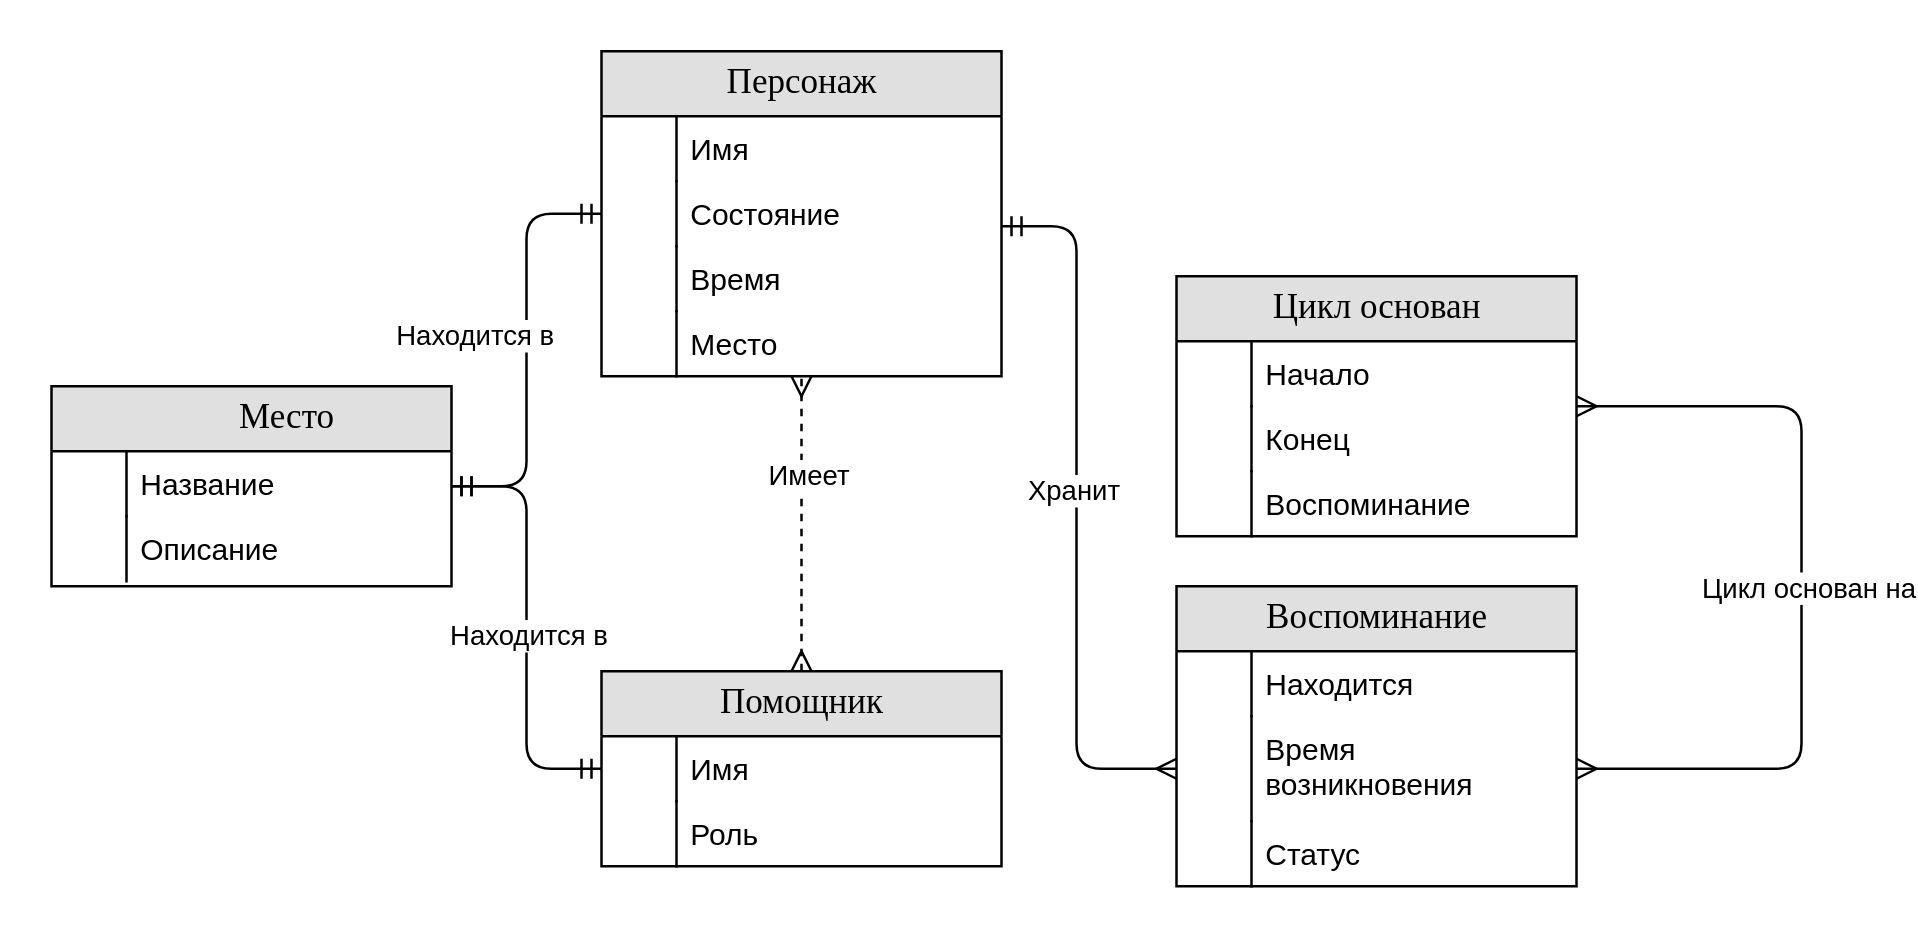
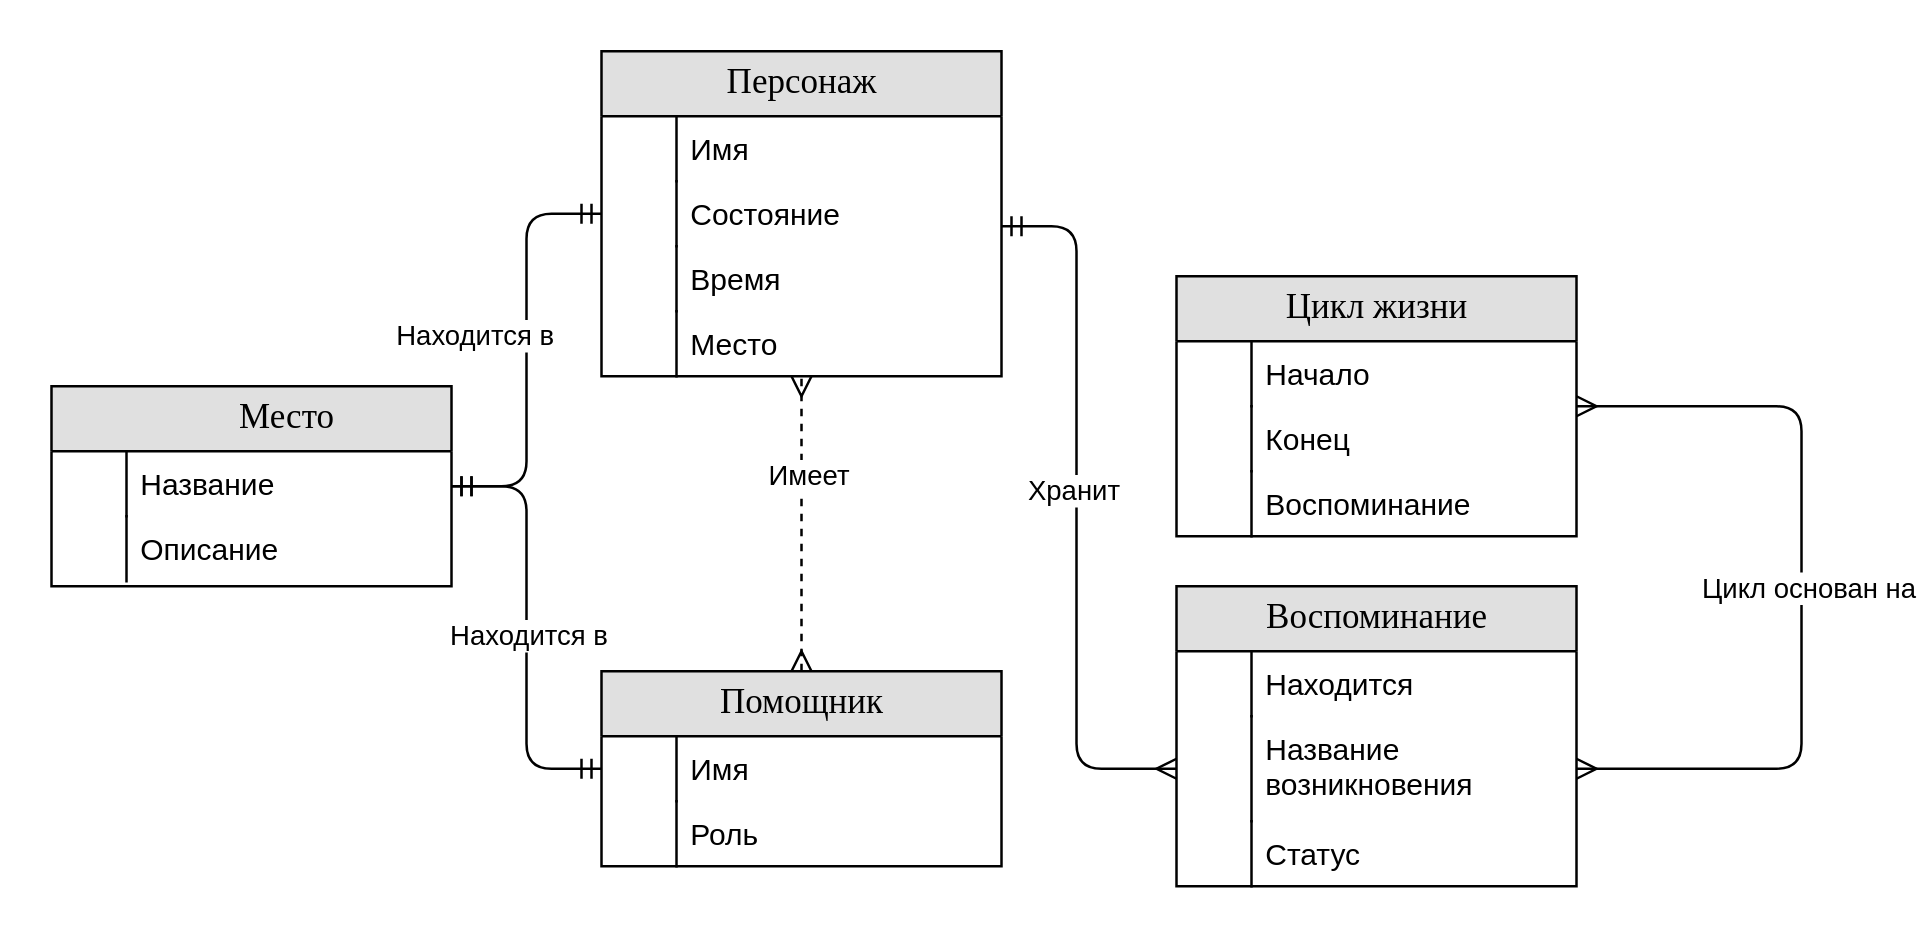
(1378, 309) -> (1378, 309)
(1416, 770) -> (1416, 770)
